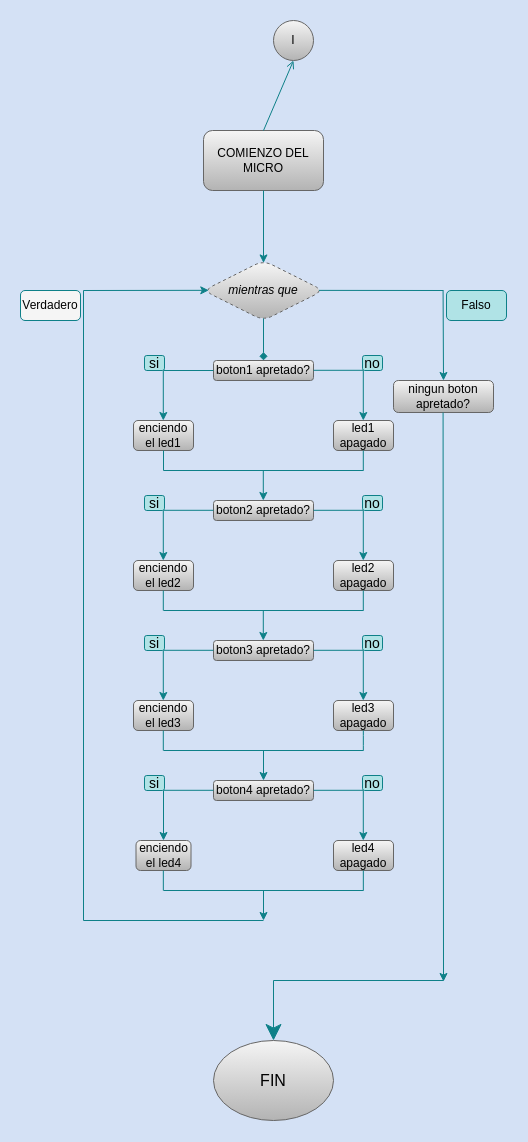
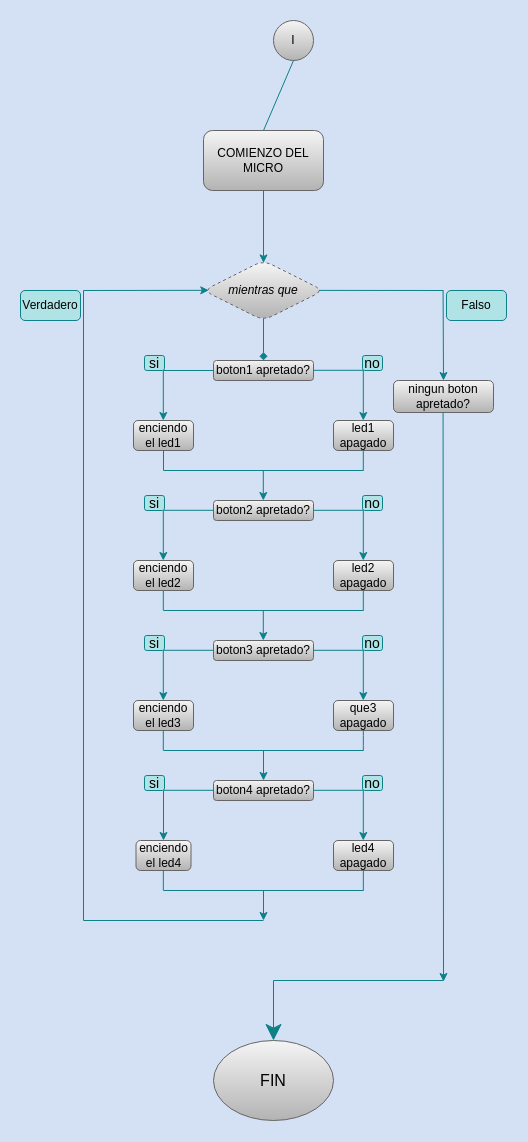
(291, 65) -> (292, 64)
(51, 306) -> (51, 306)
(364, 716) -> (364, 716)
